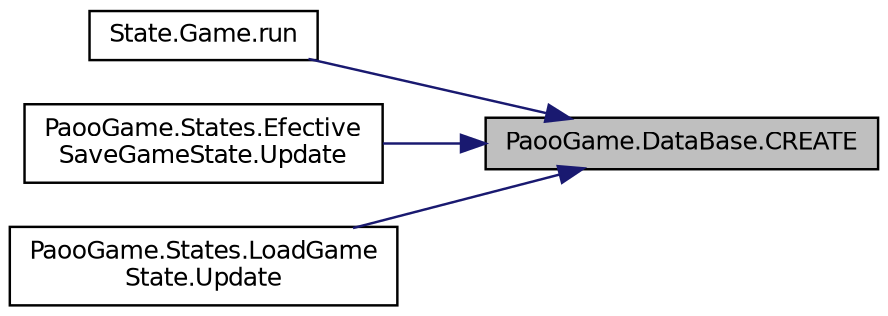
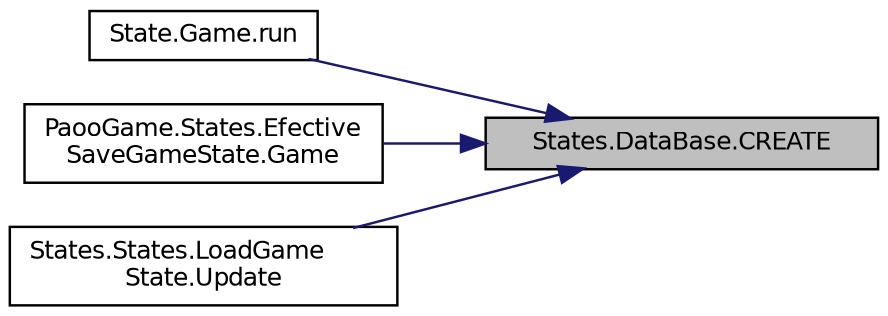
(204, 143) -> (204, 143)
(682, 143) -> (682, 143)
(204, 266) -> (204, 266)
